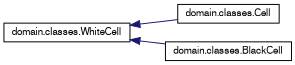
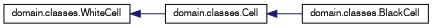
(153, 42) -> (290, 14)
